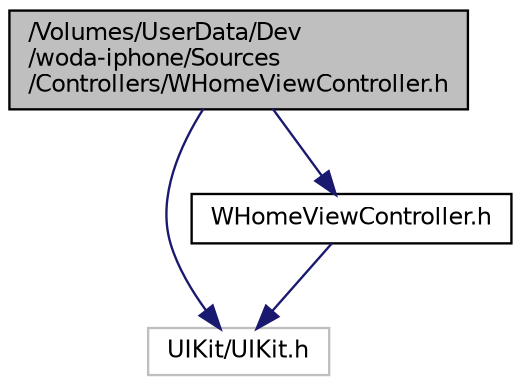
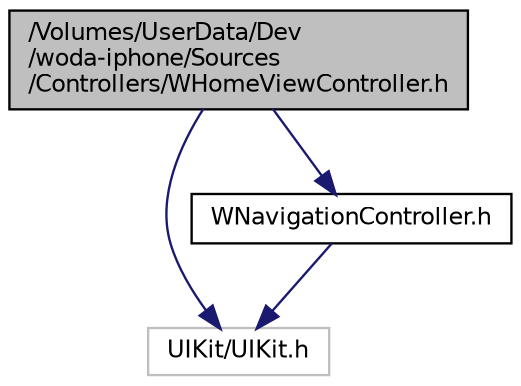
(352, 219) -> (352, 219)
